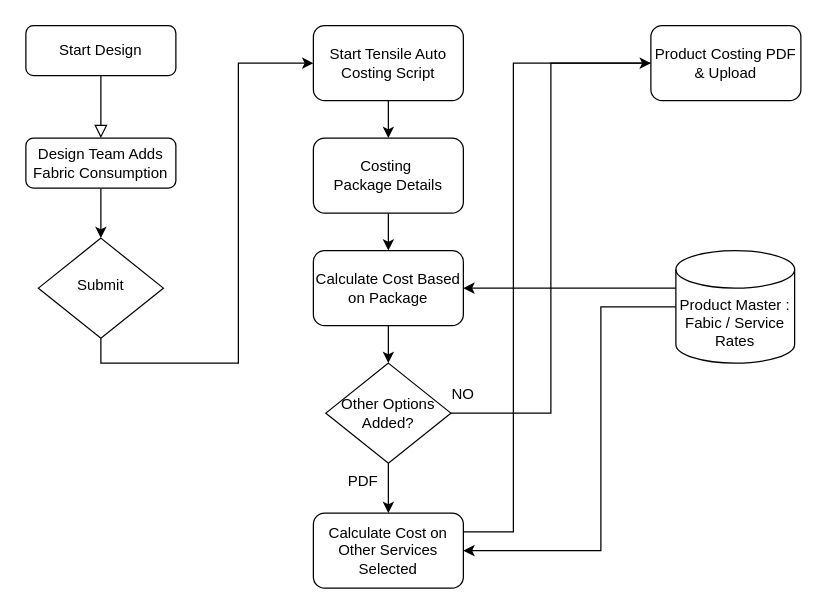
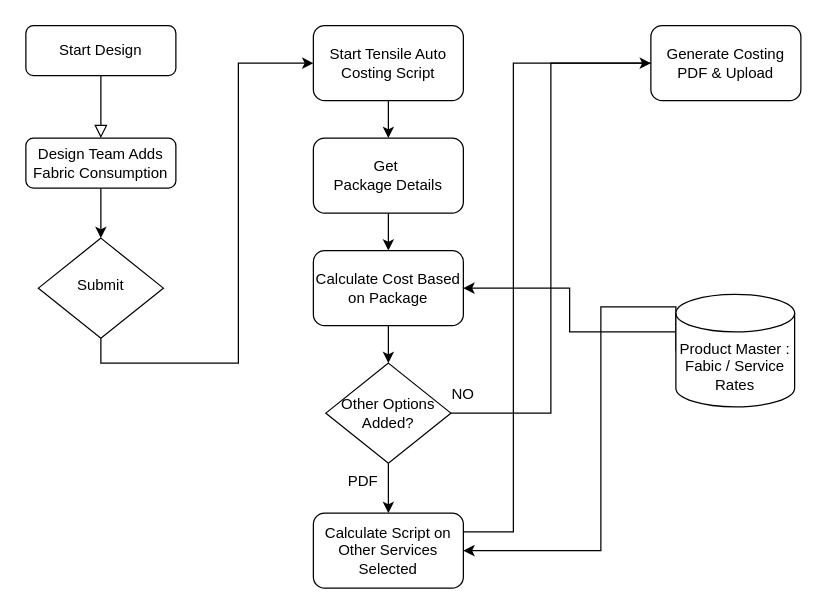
(726, 63) -> (726, 63)
(388, 176) -> (388, 176)
(735, 307) -> (735, 351)
(388, 551) -> (388, 551)
